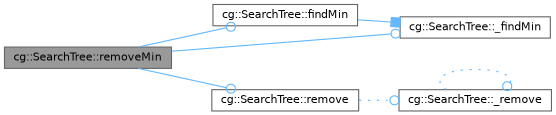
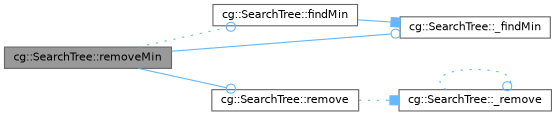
(182, 37) -> (182, 37)
(373, 100) -> (373, 100)
